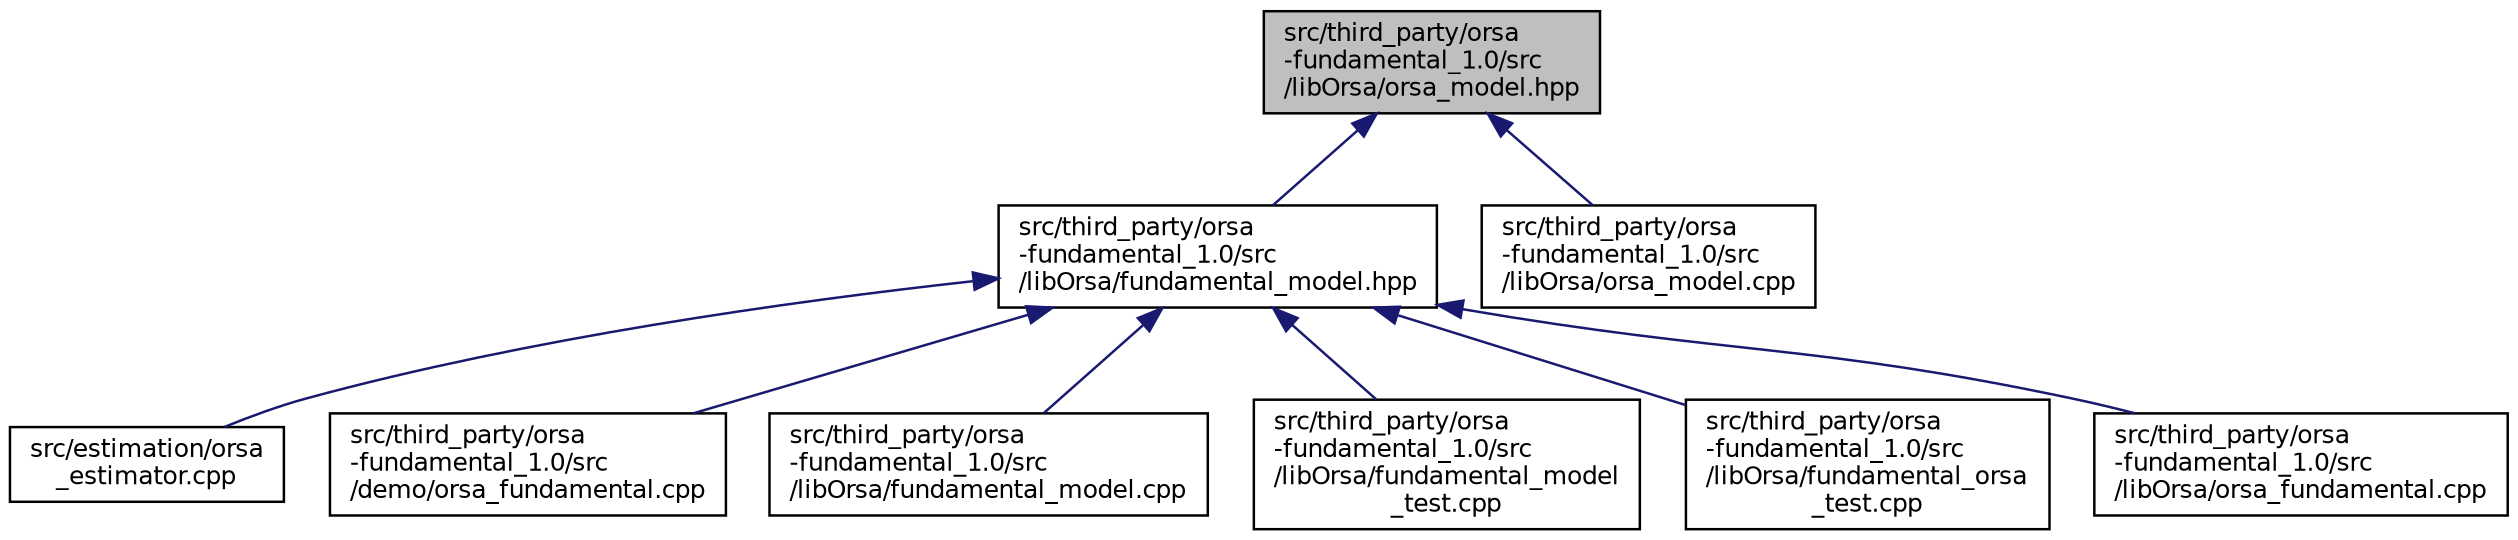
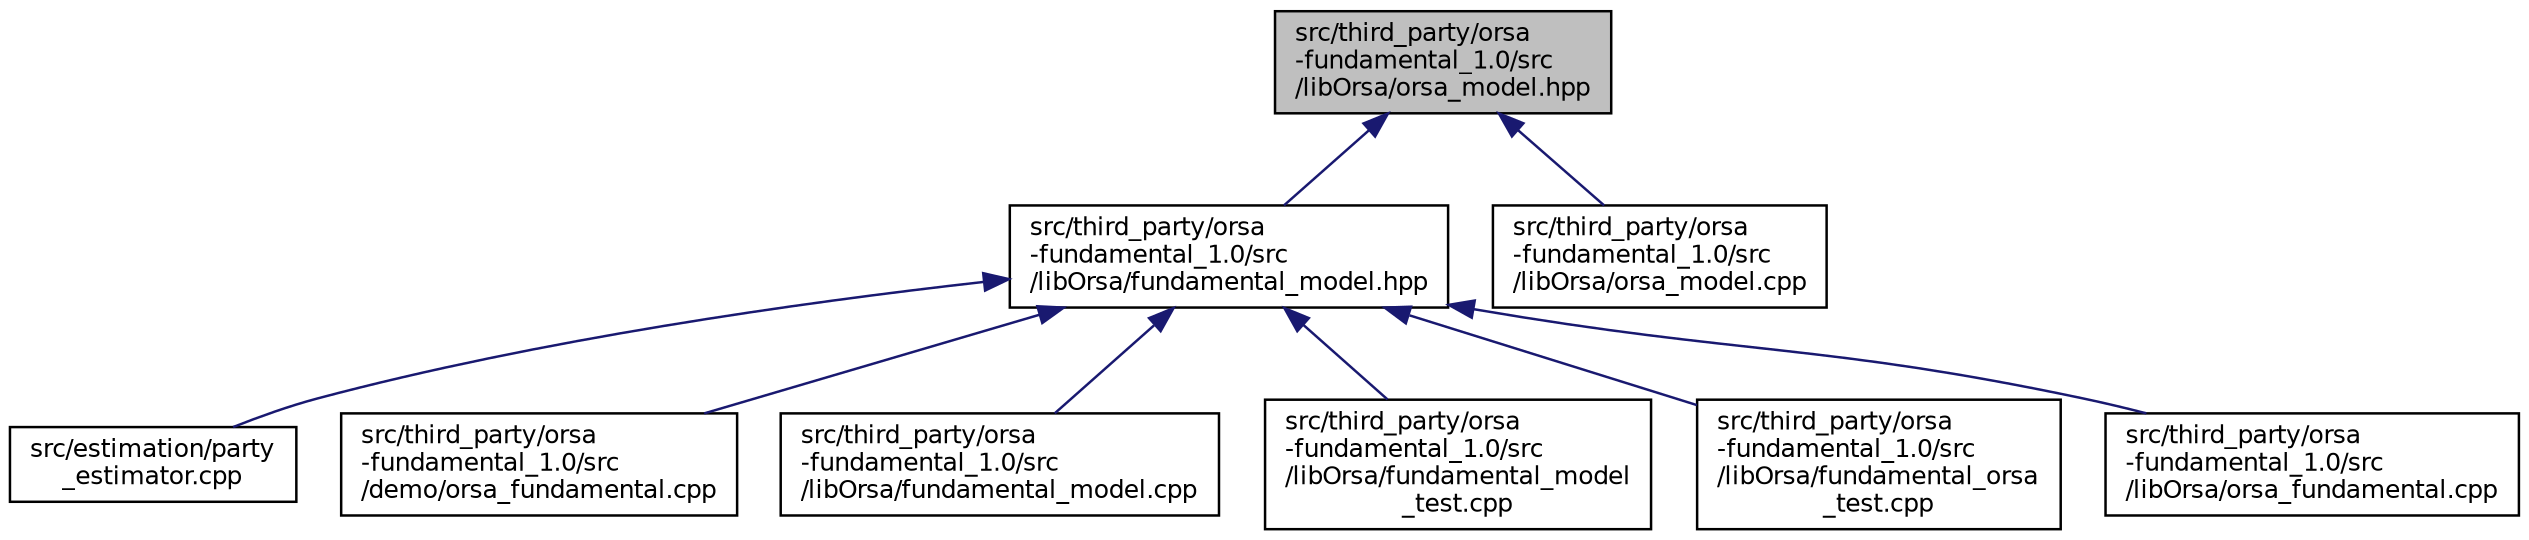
(147, 464) -> (153, 464)
